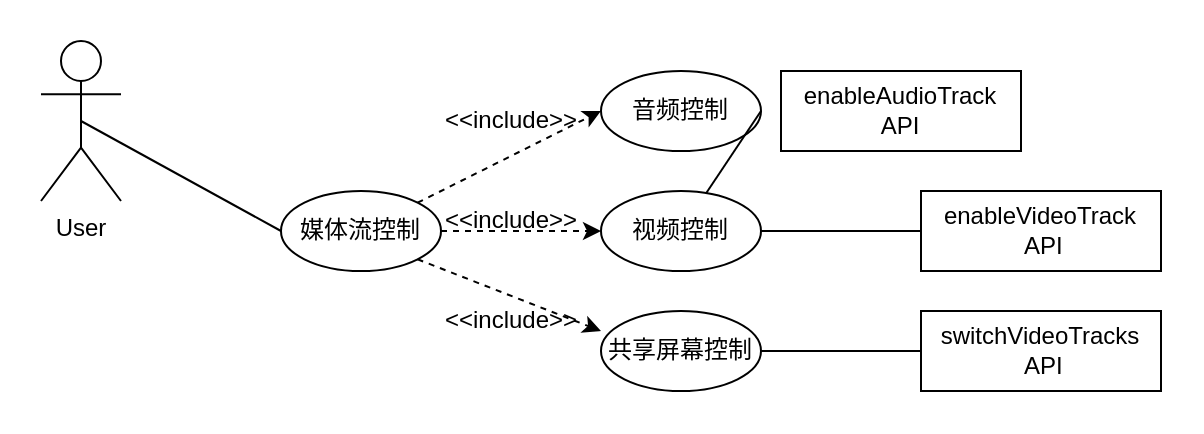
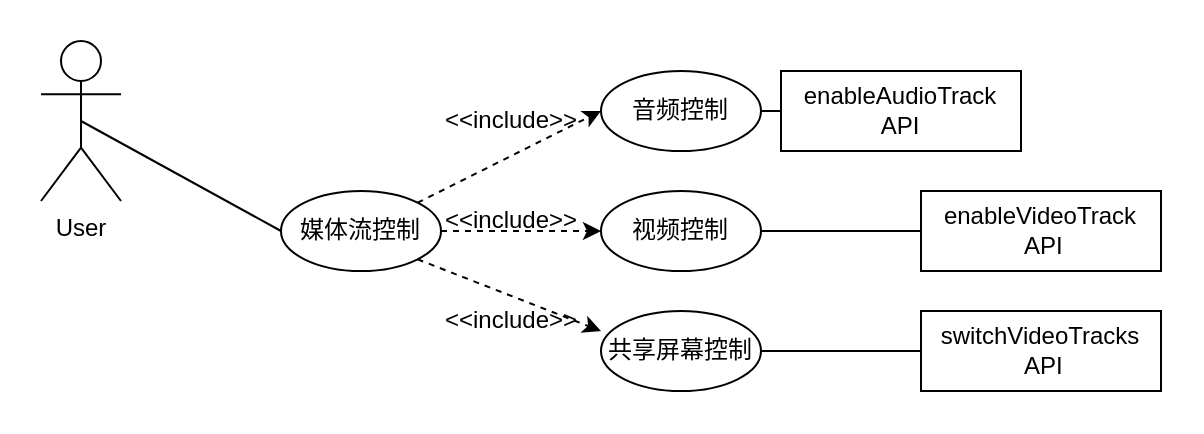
(734, 152) -> (771, 111)
